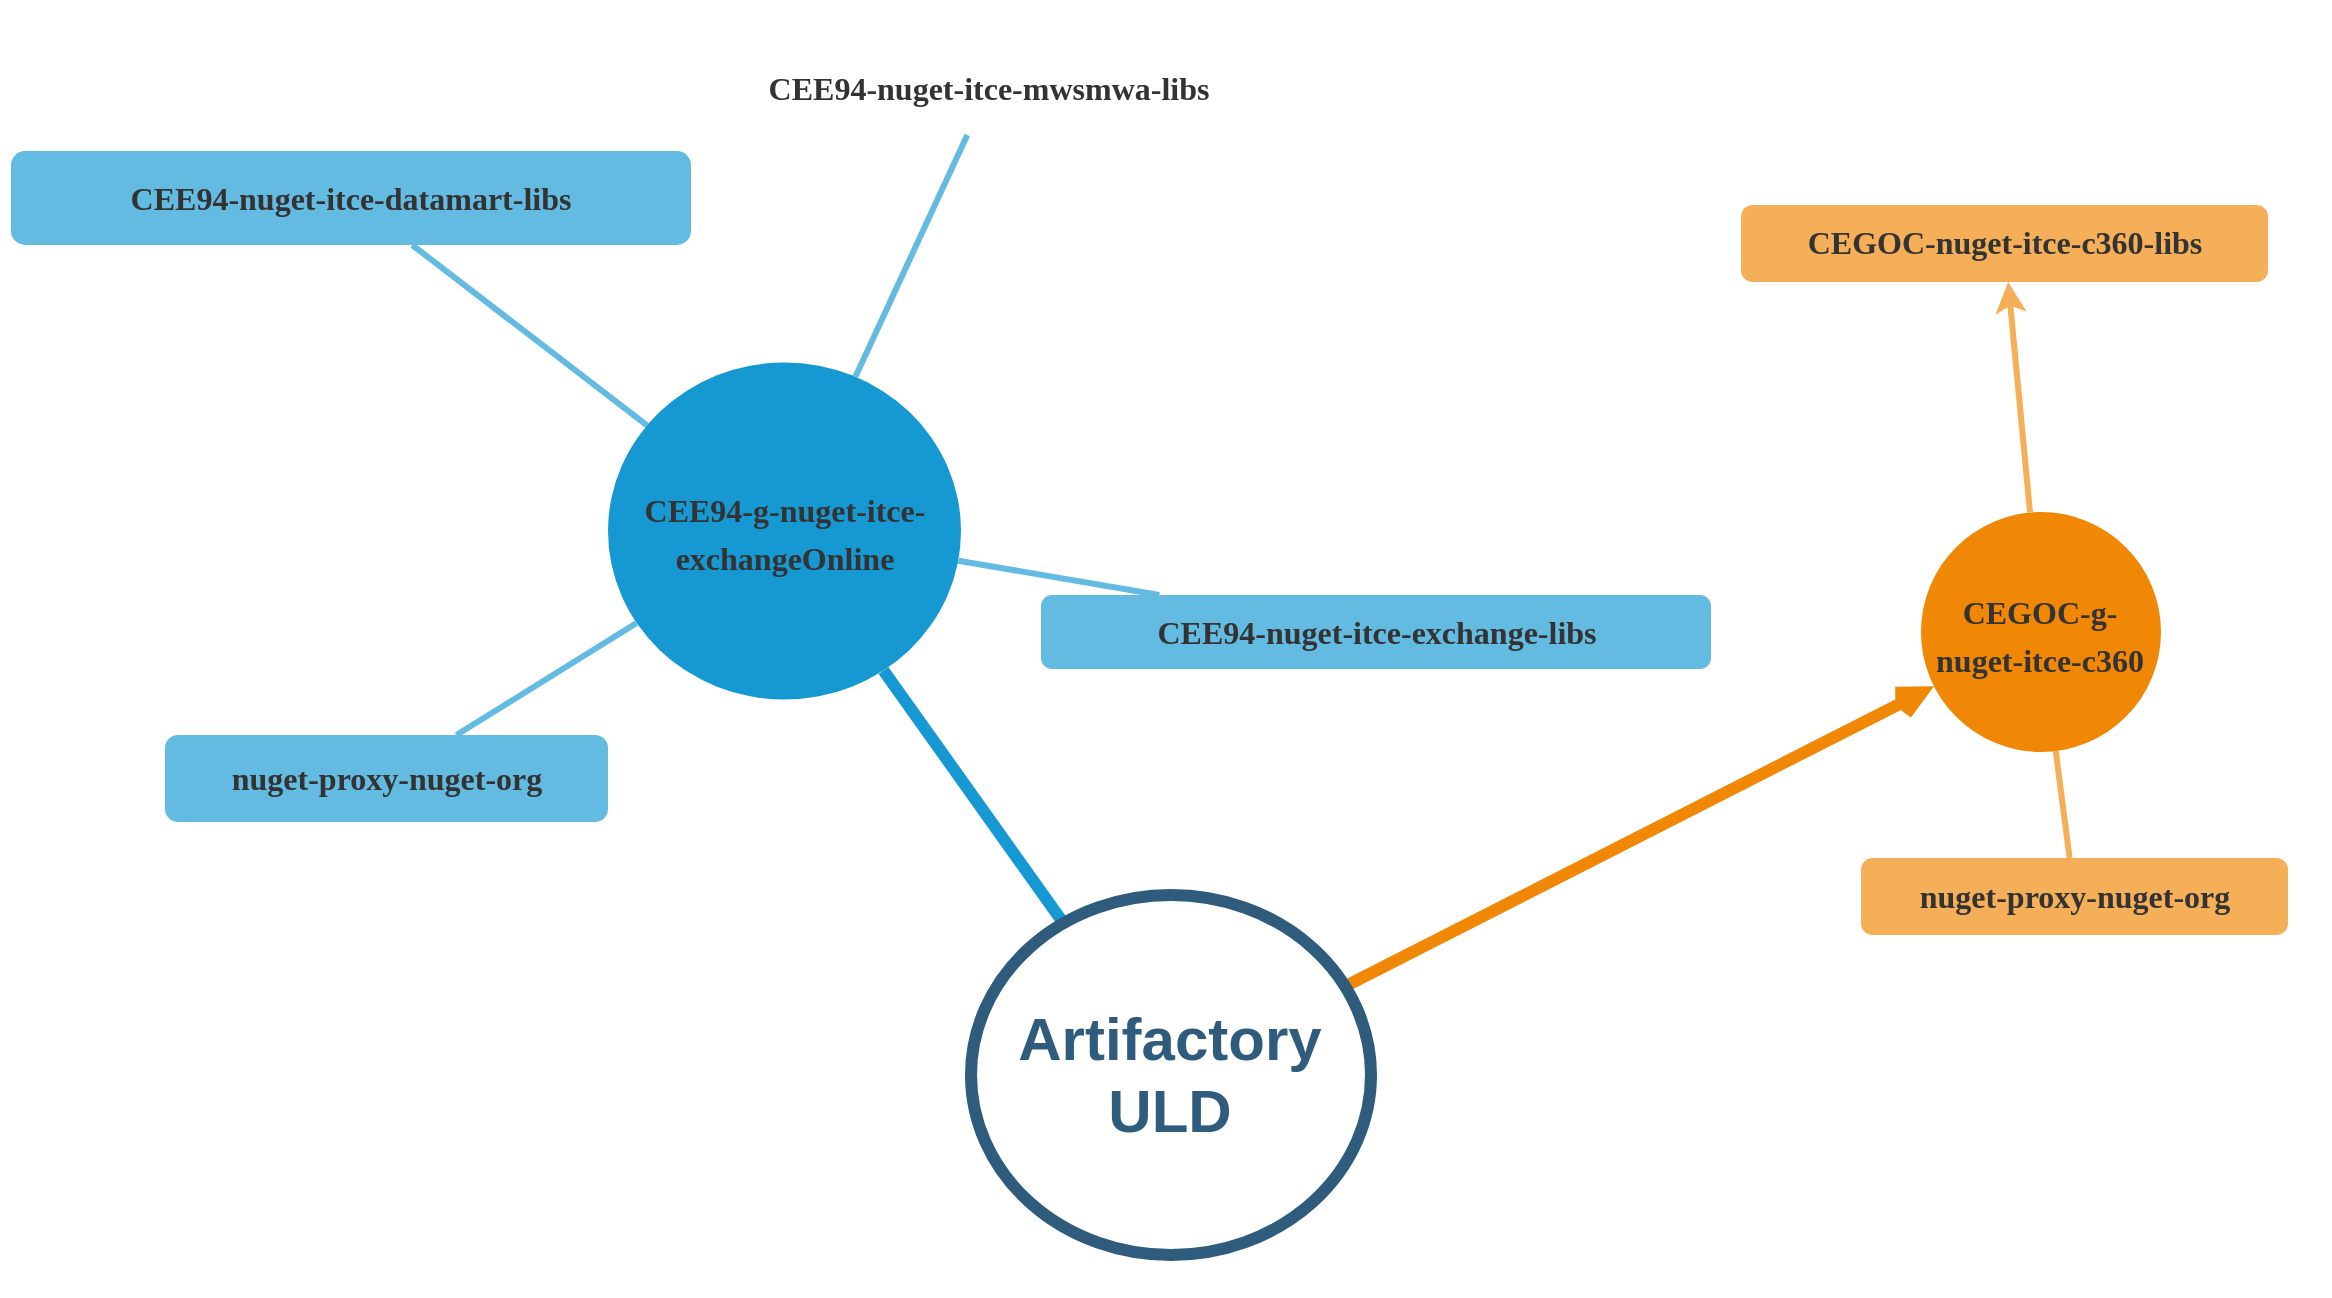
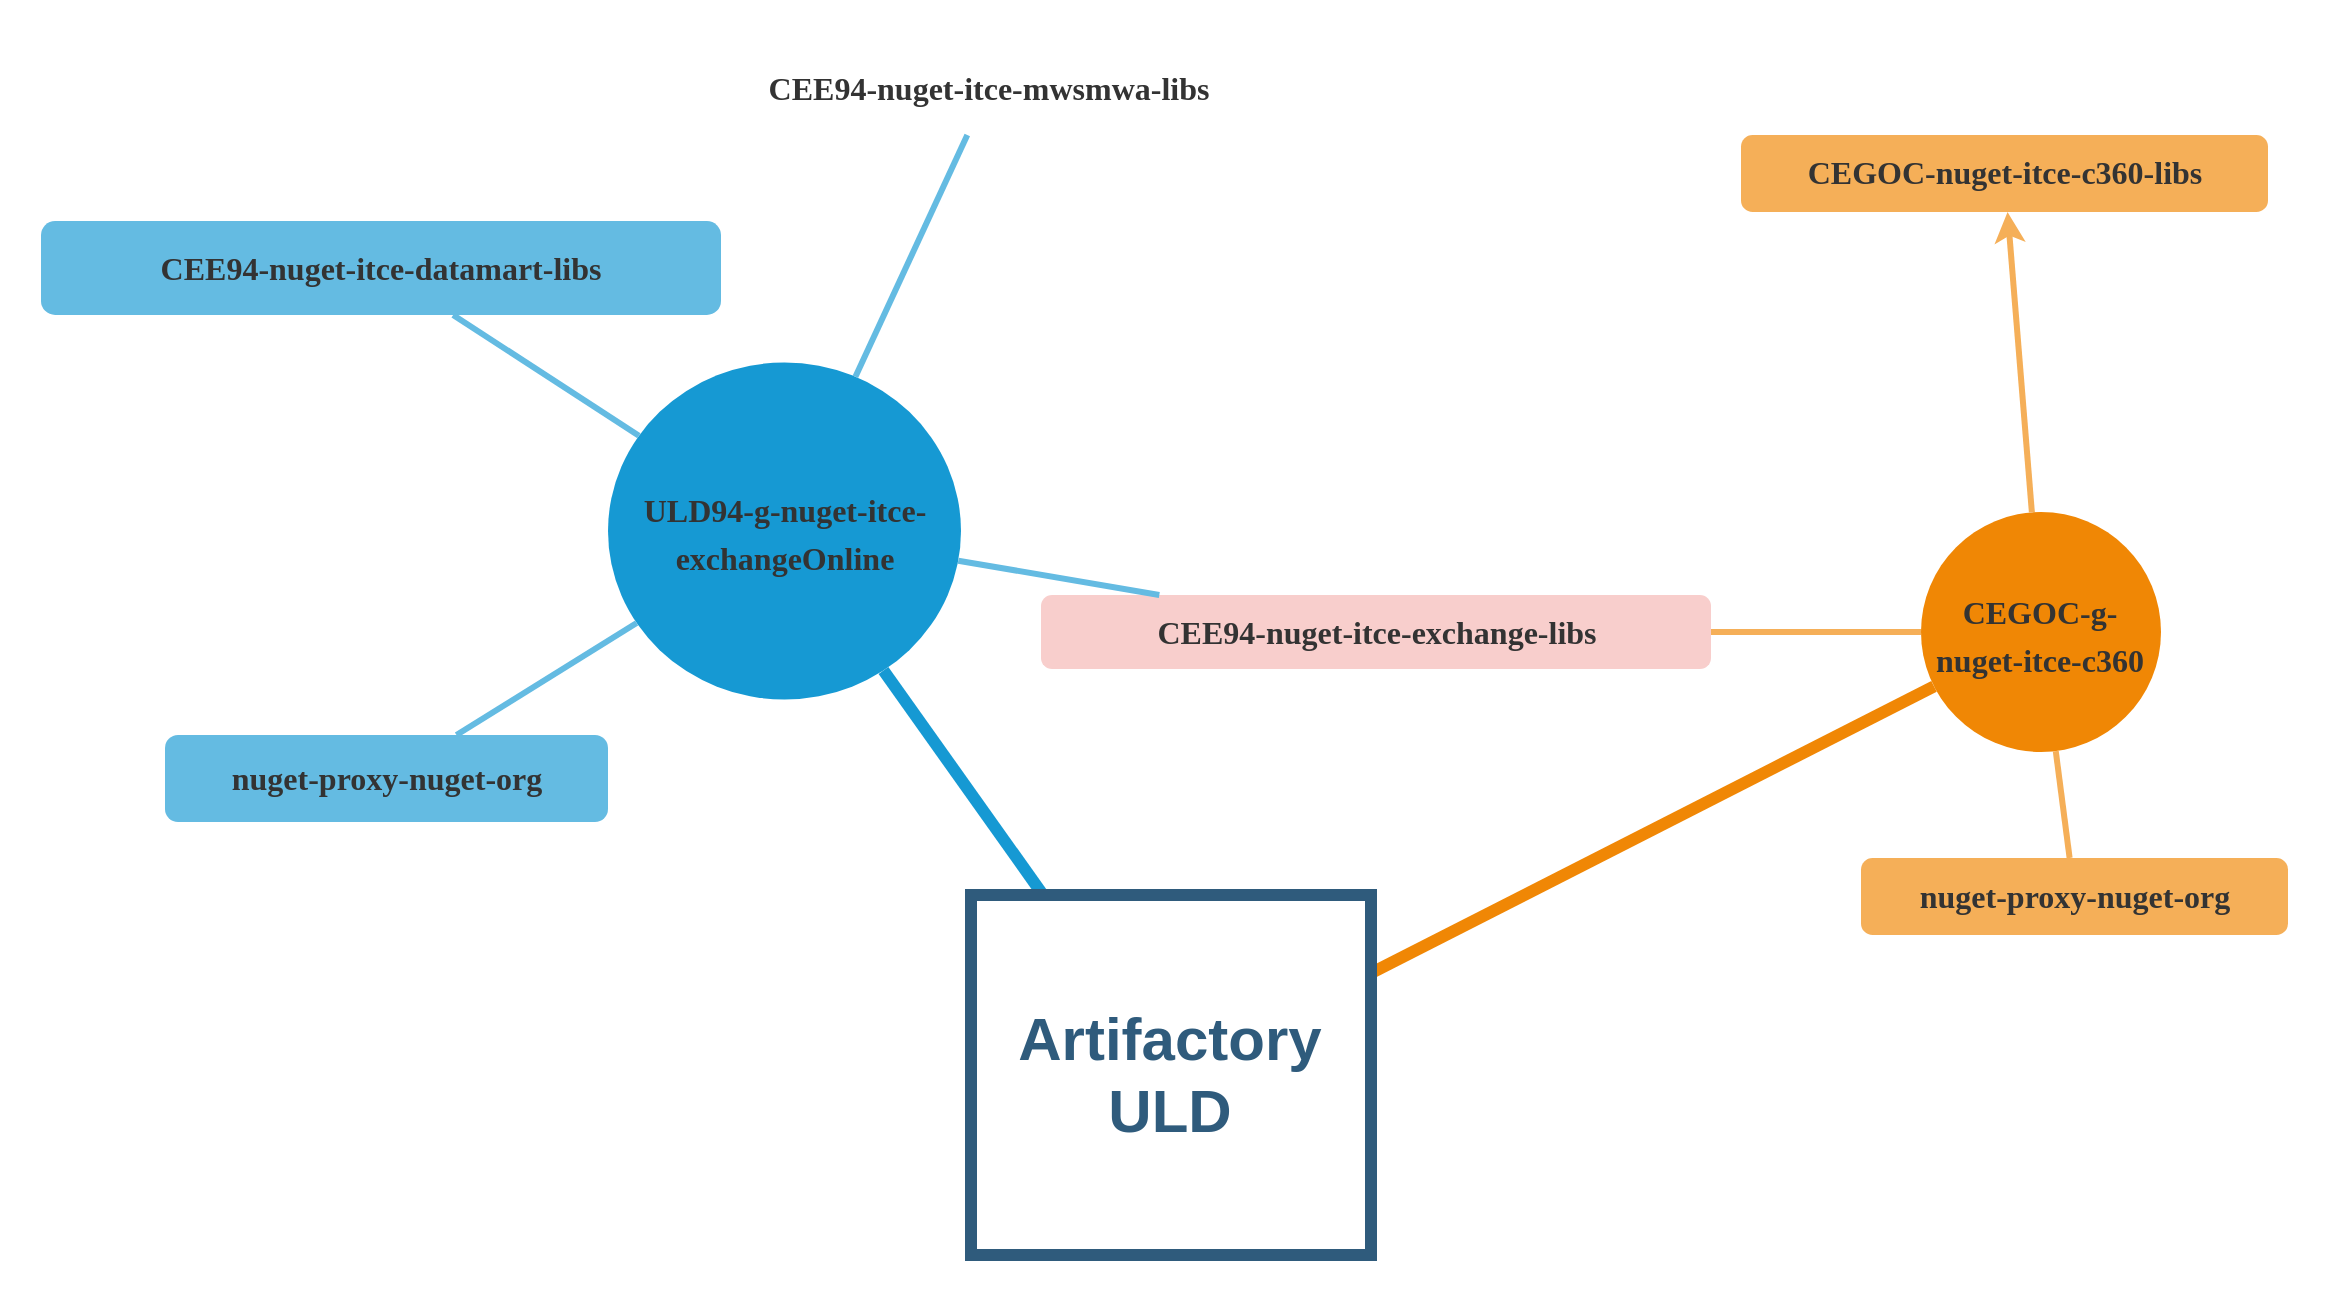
(351, 198) -> (381, 268)
(2005, 244) -> (2005, 174)
(786, 531) -> (786, 531)
(1376, 632) -> (1376, 632)
none -> (1816, 632)
(1361, 978) -> (1930, 688)
(1171, 1075) -> (1171, 1075)
